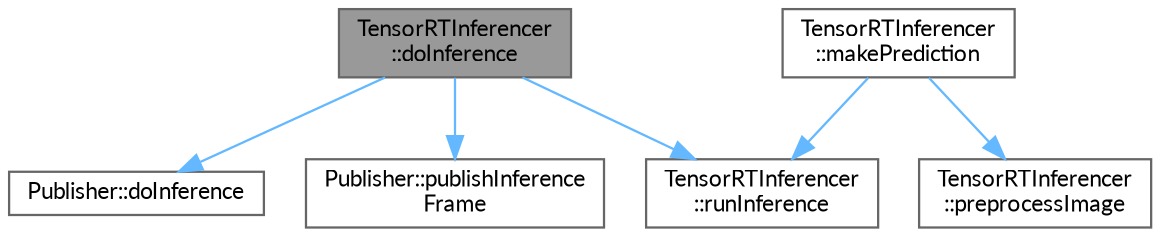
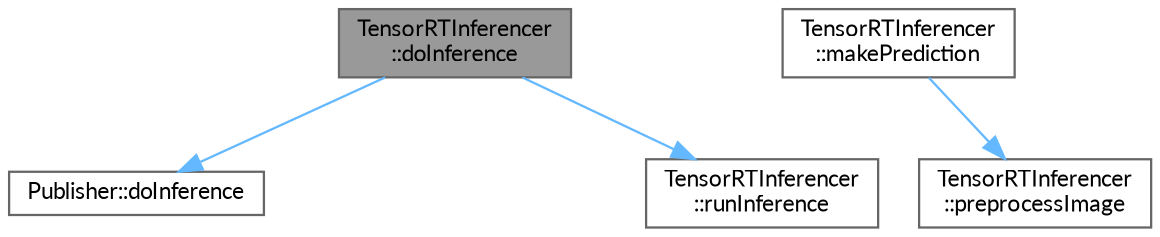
(838, 110) -> none
(455, 193) -> none
